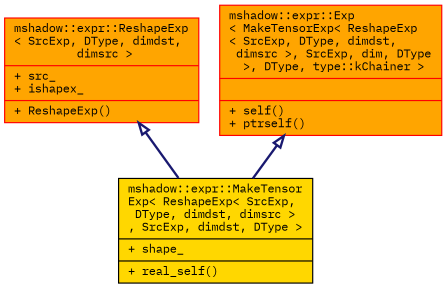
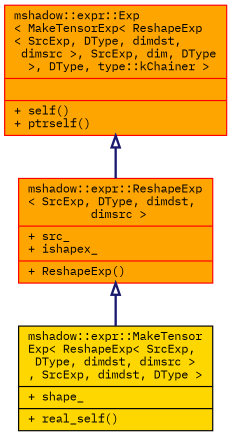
(265, 162) -> (116, 163)
